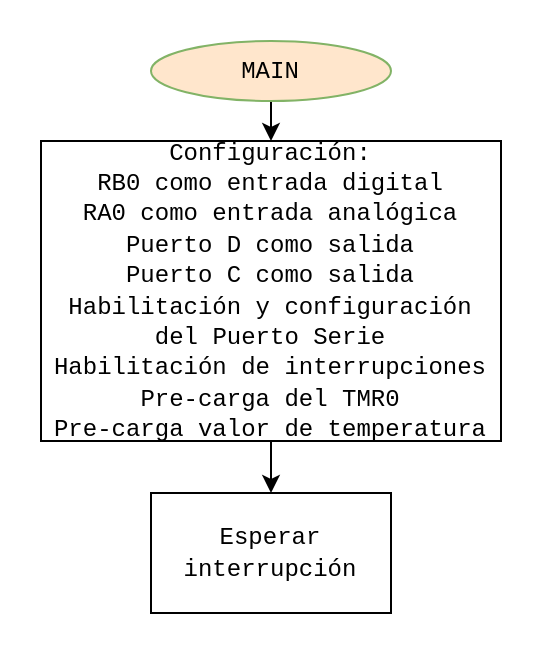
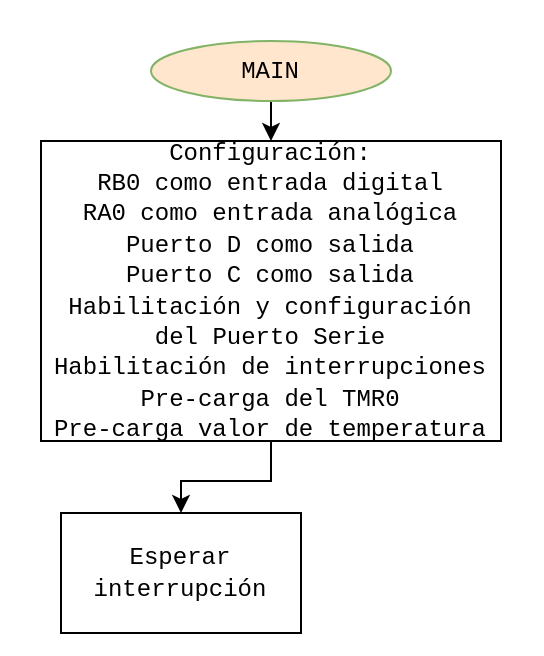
(271, 553) -> (181, 573)
